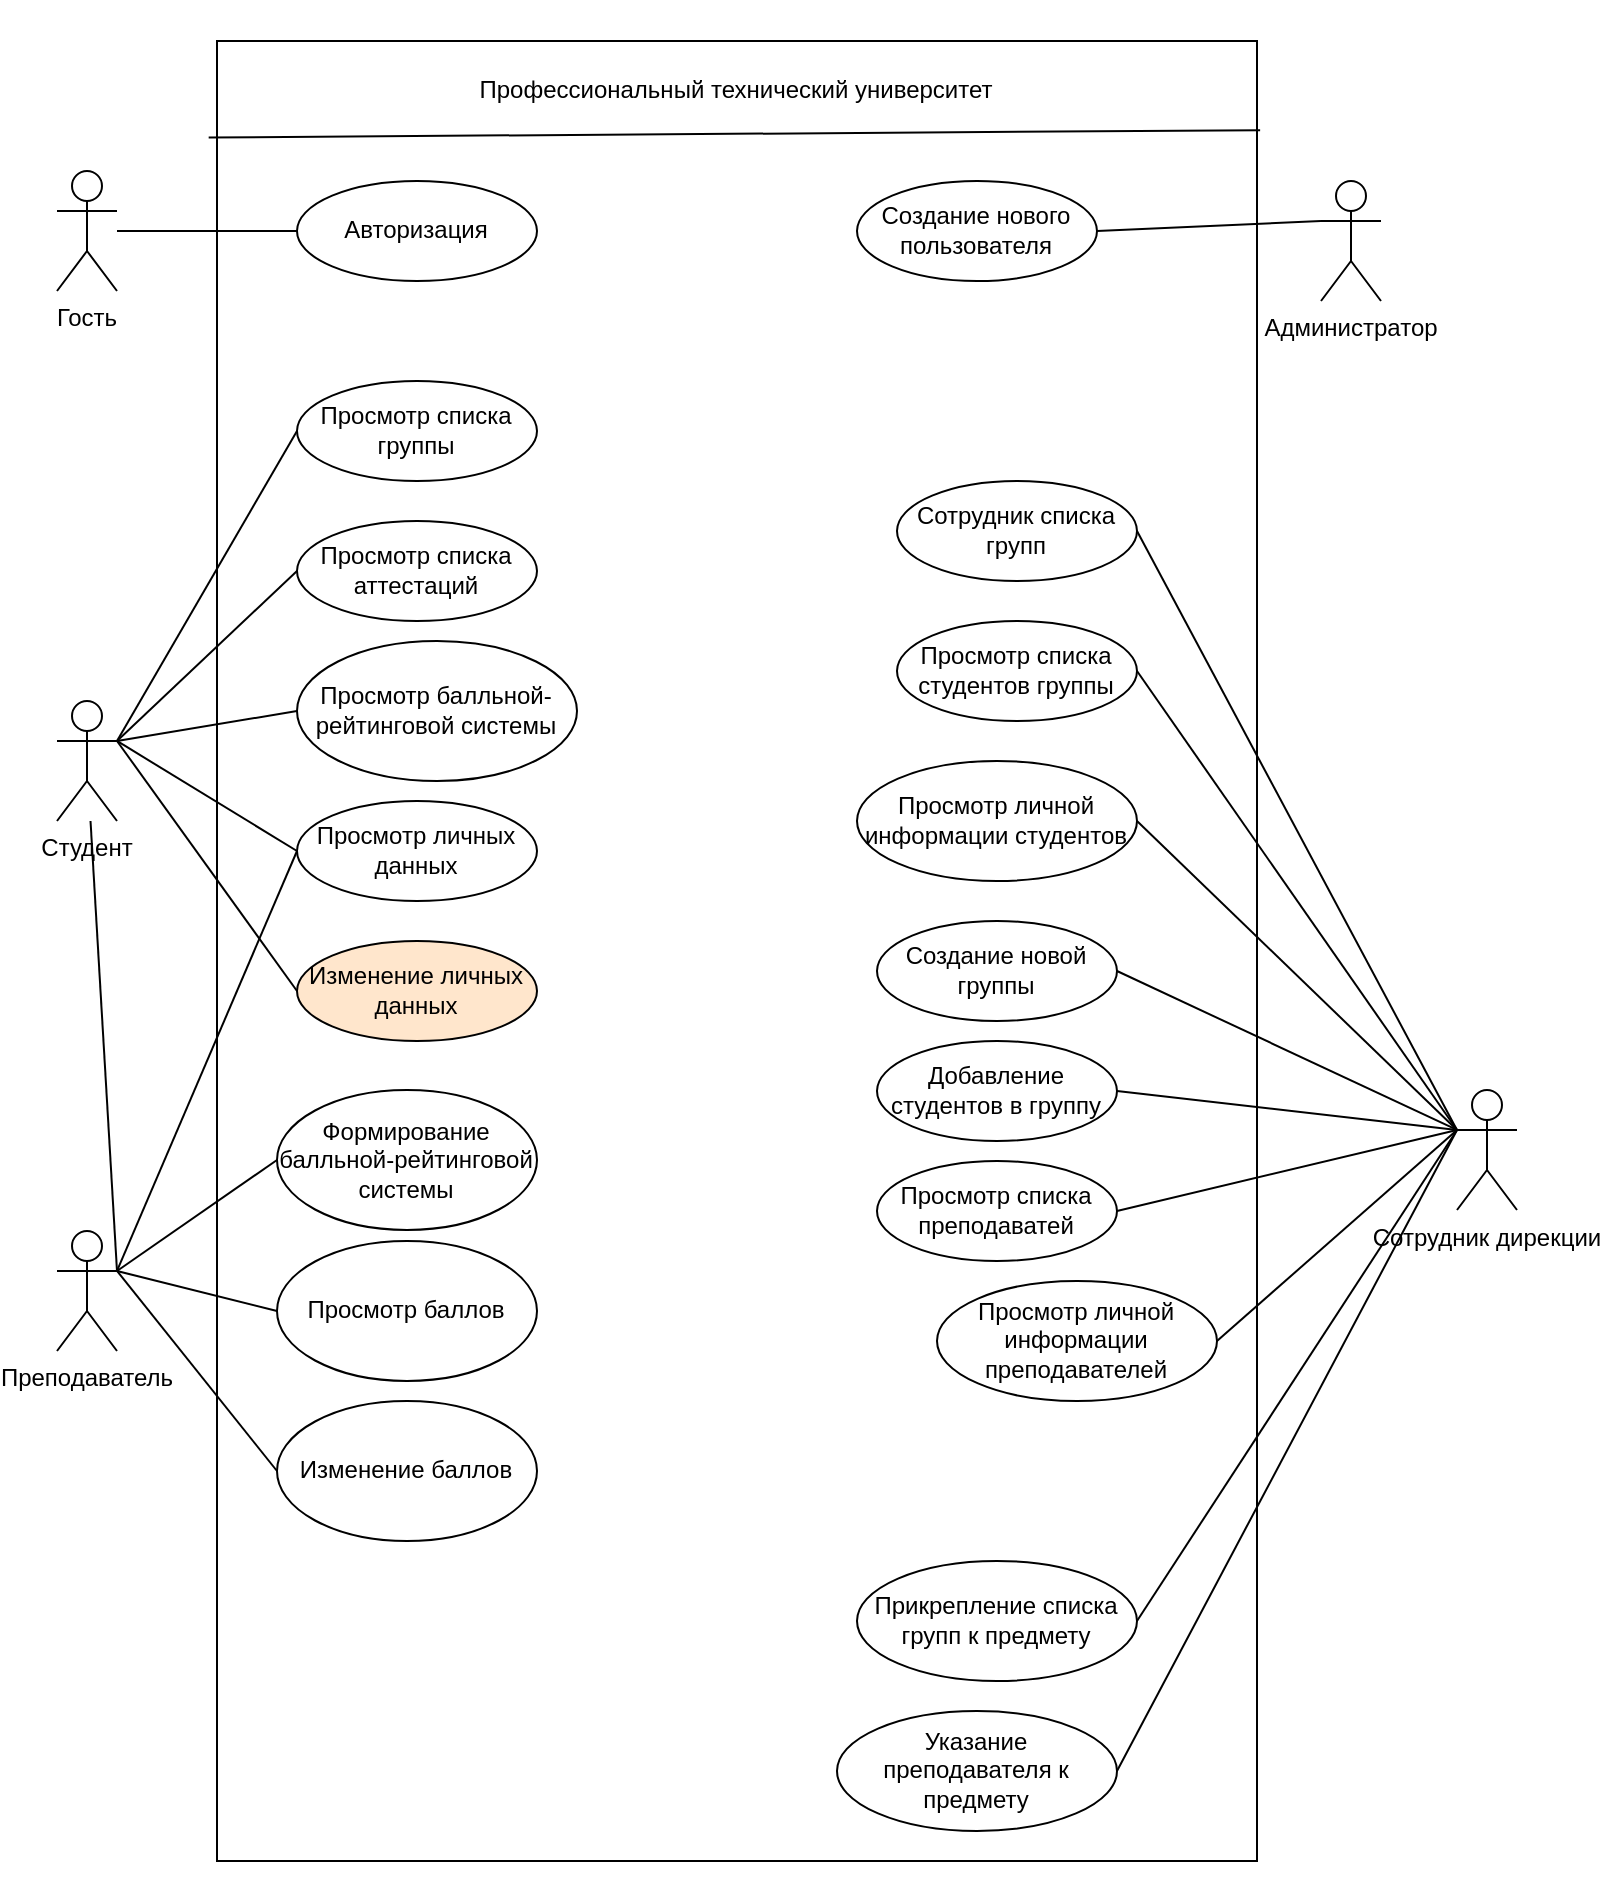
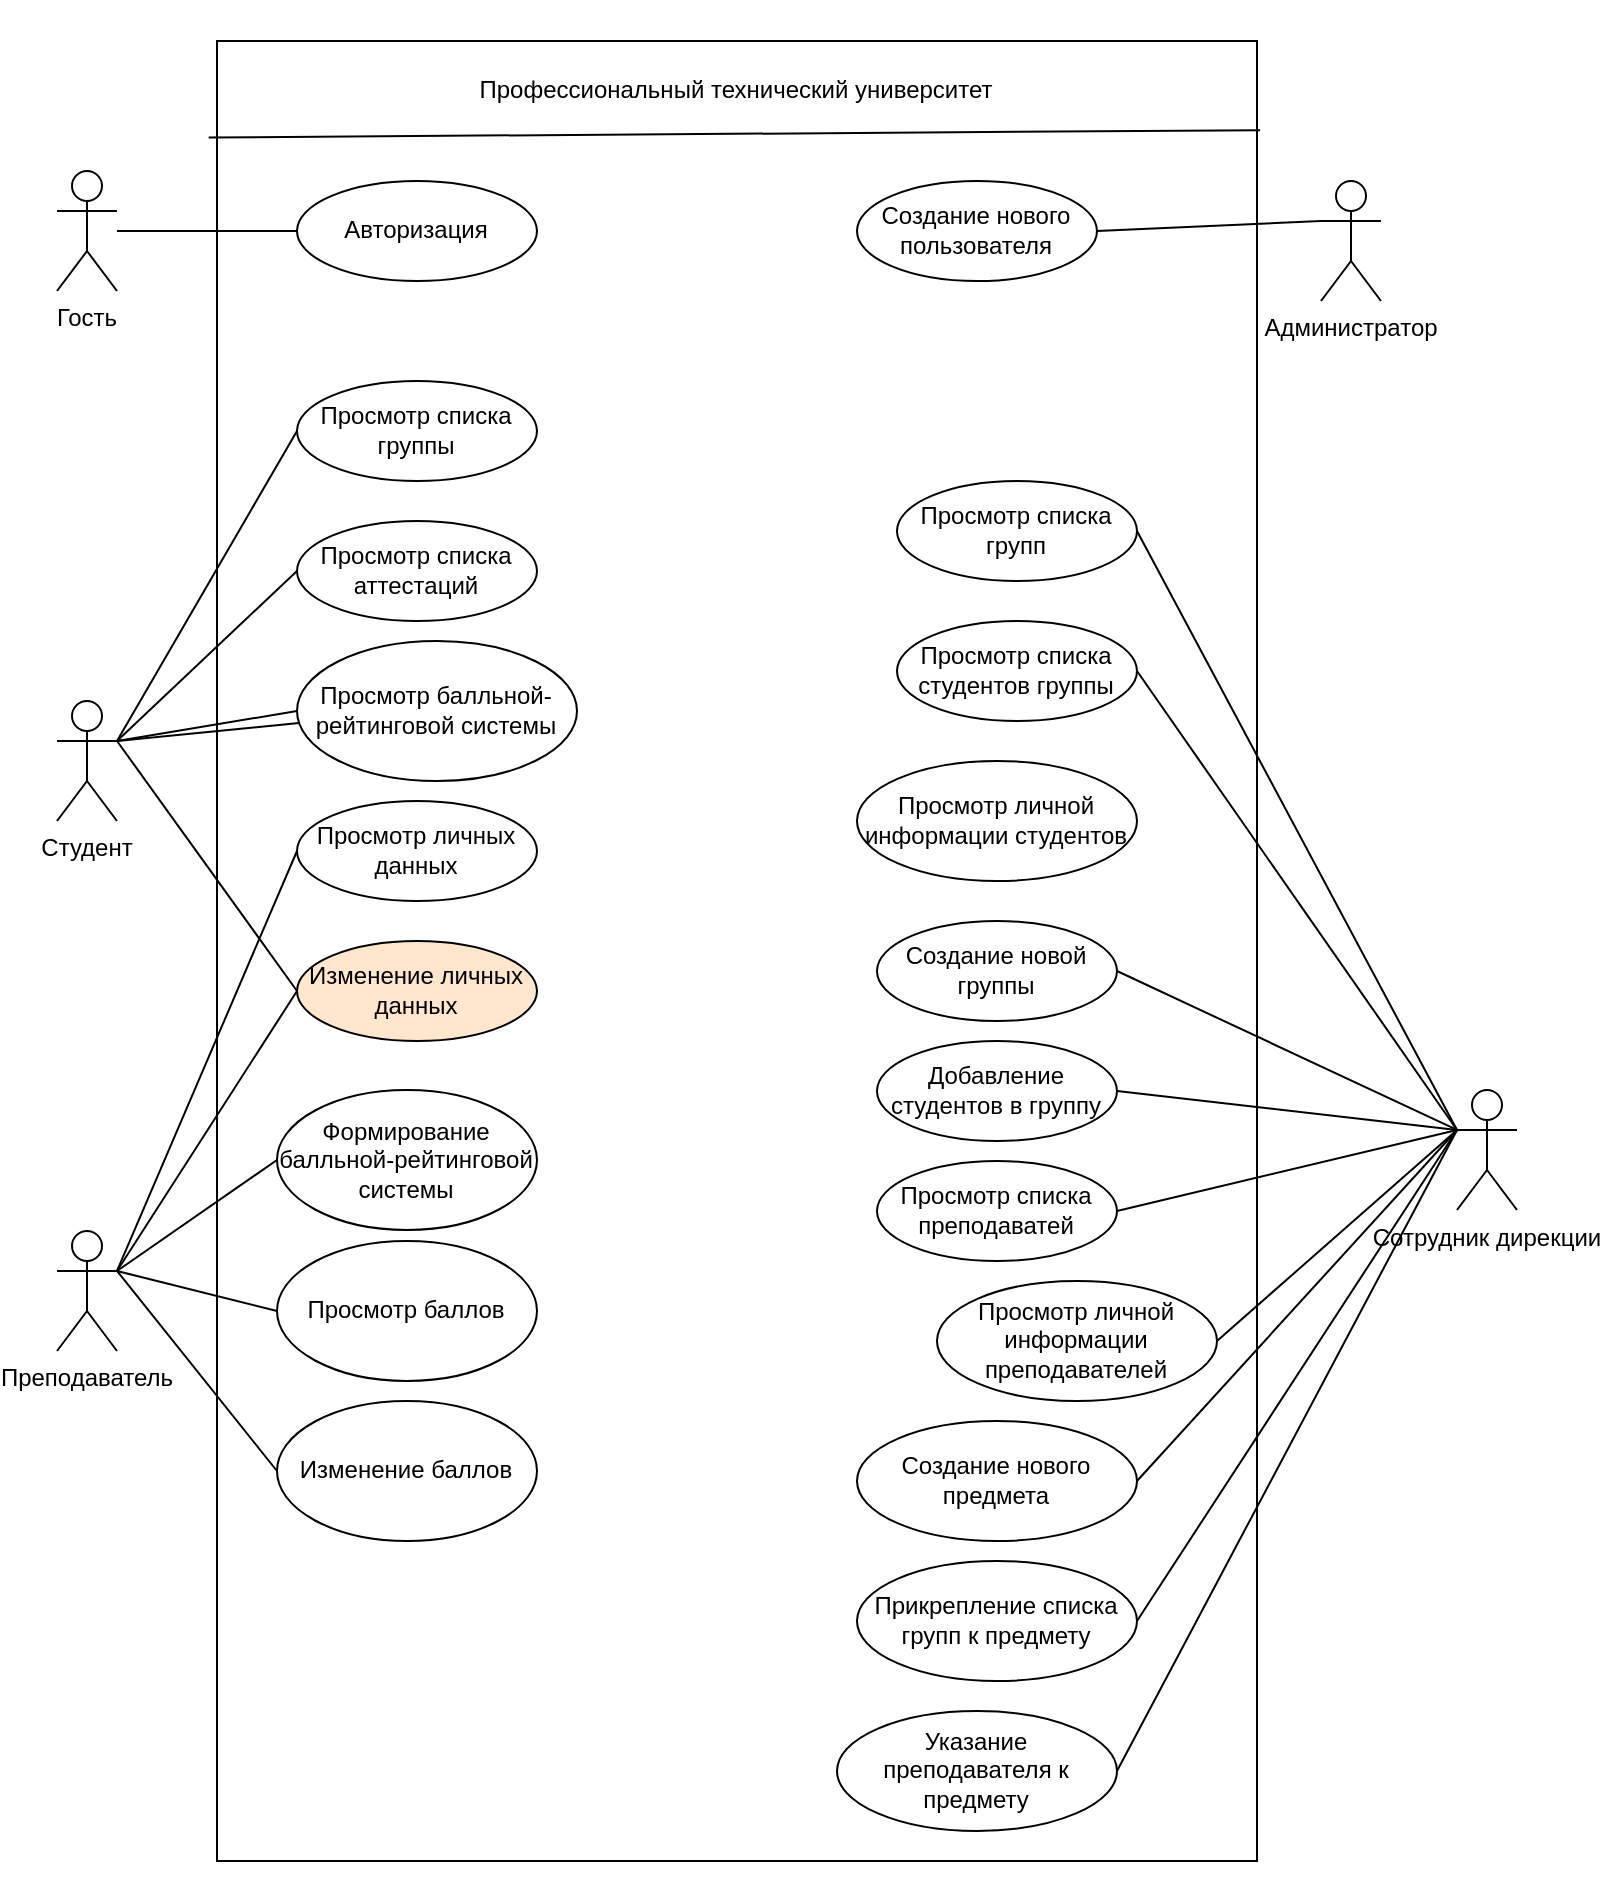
(1017, 531) -> (1017, 531)
(210, 798) -> (229, 730)
(1293, 971) -> none
(104, 1058) -> (210, 1127)
none -> (1290, 1313)
none -> (997, 1481)
